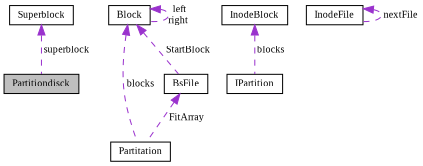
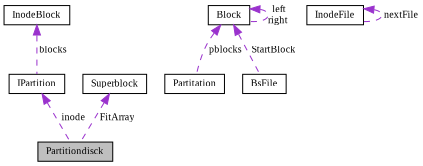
(66, 50) -> (116, 118)
(140, 84) -> (224, 50)
none -> (59, 122)
(160, 122) -> none
